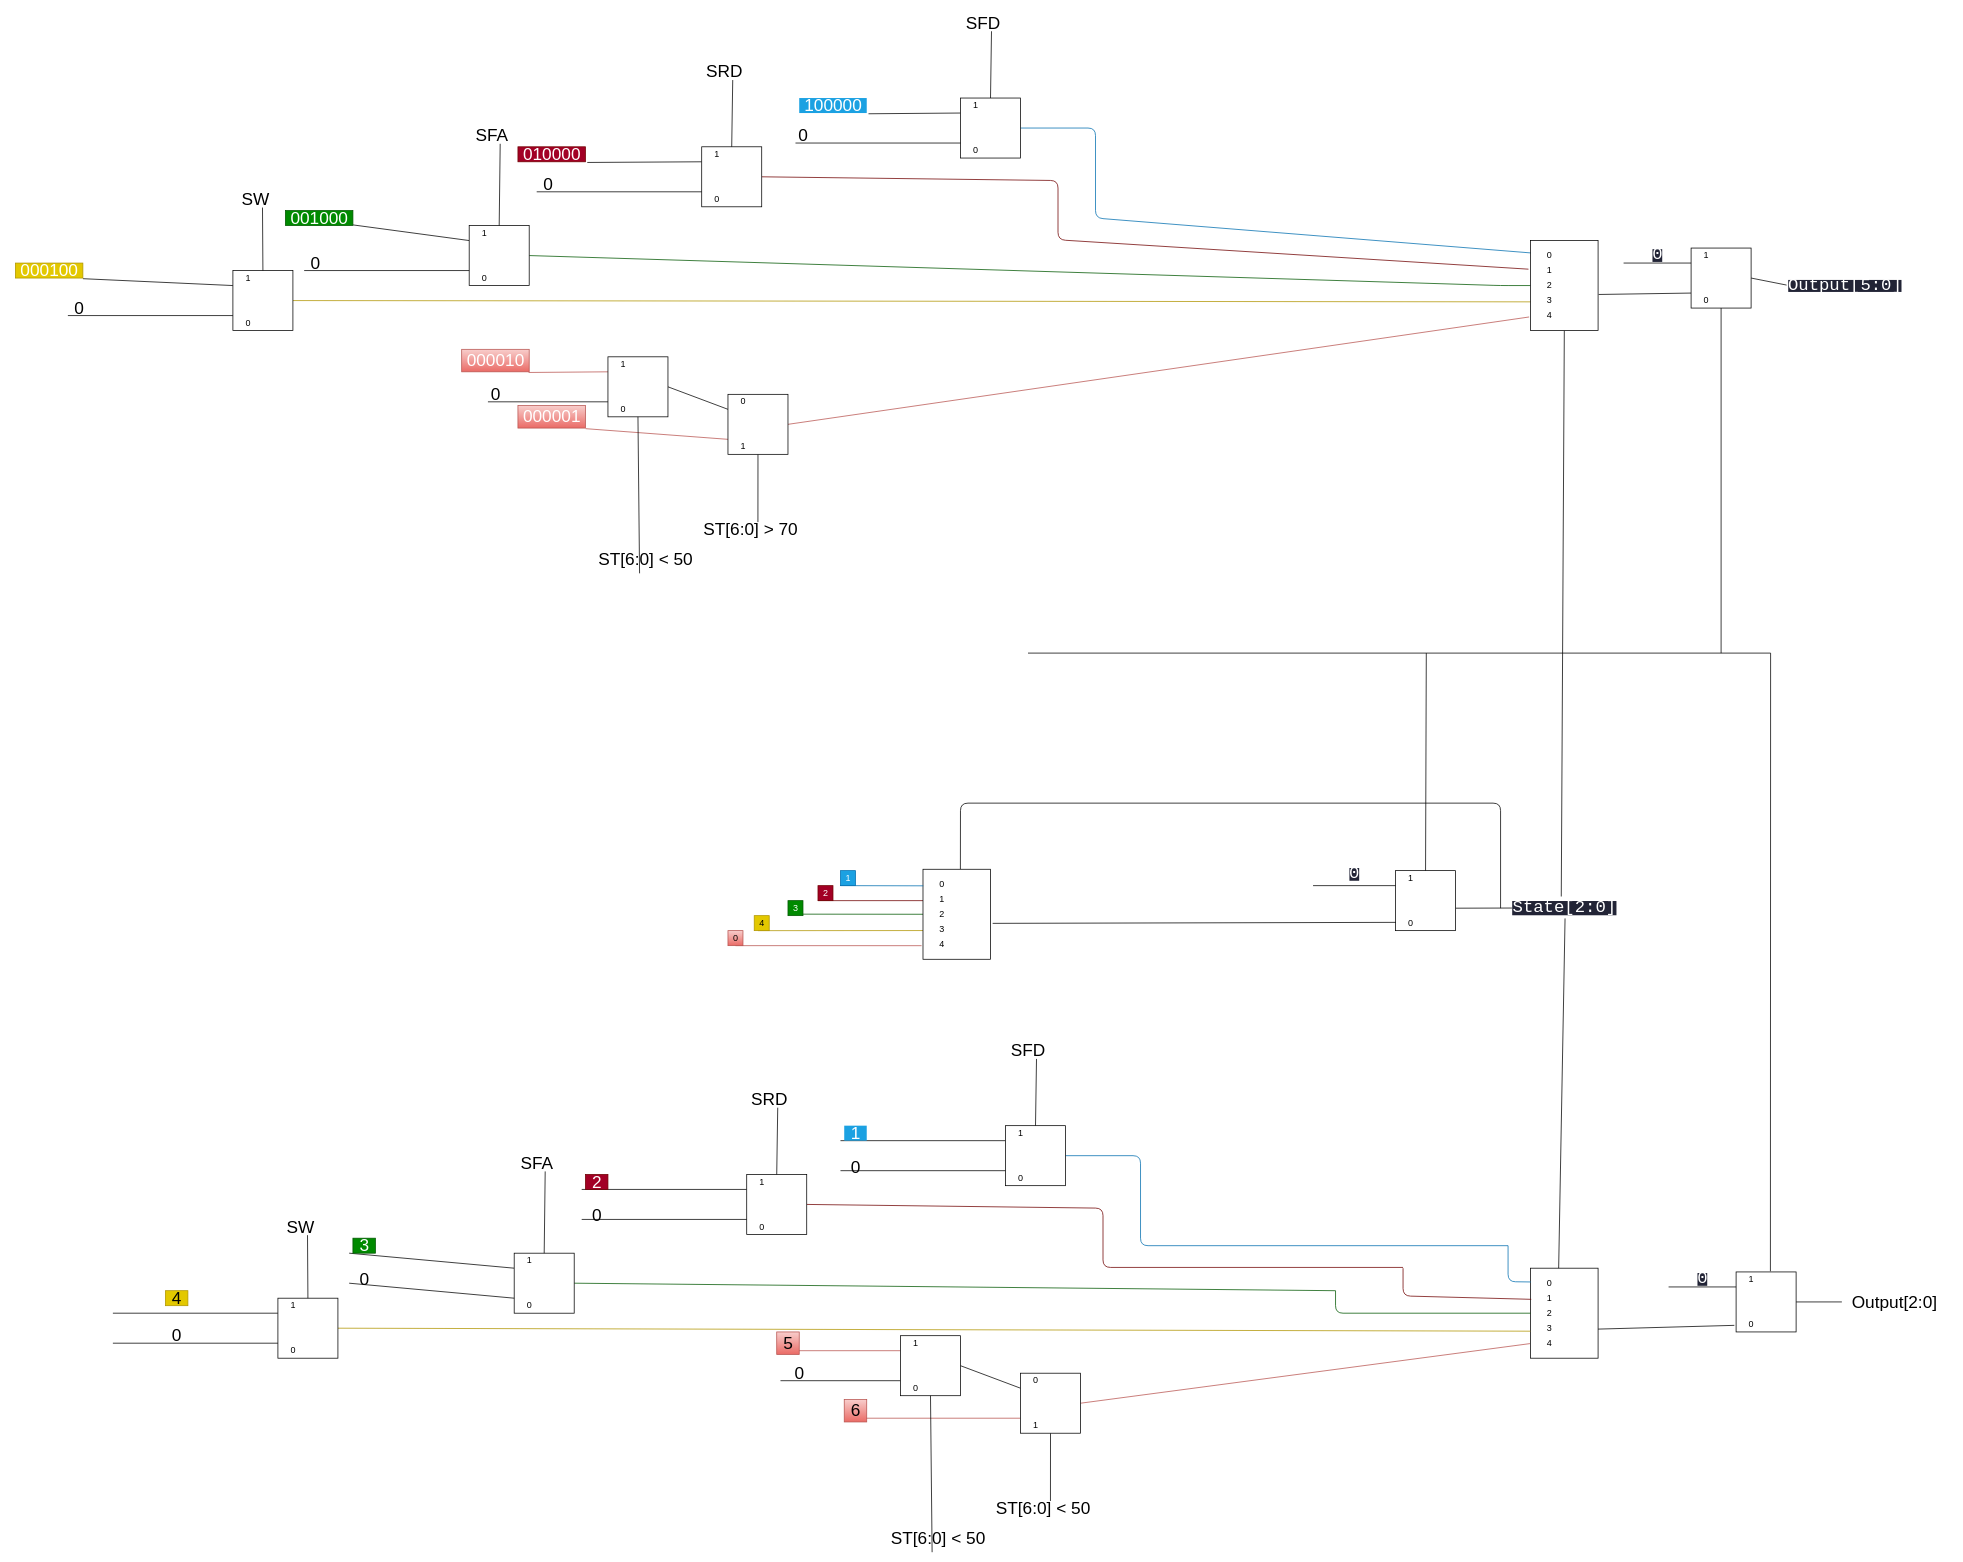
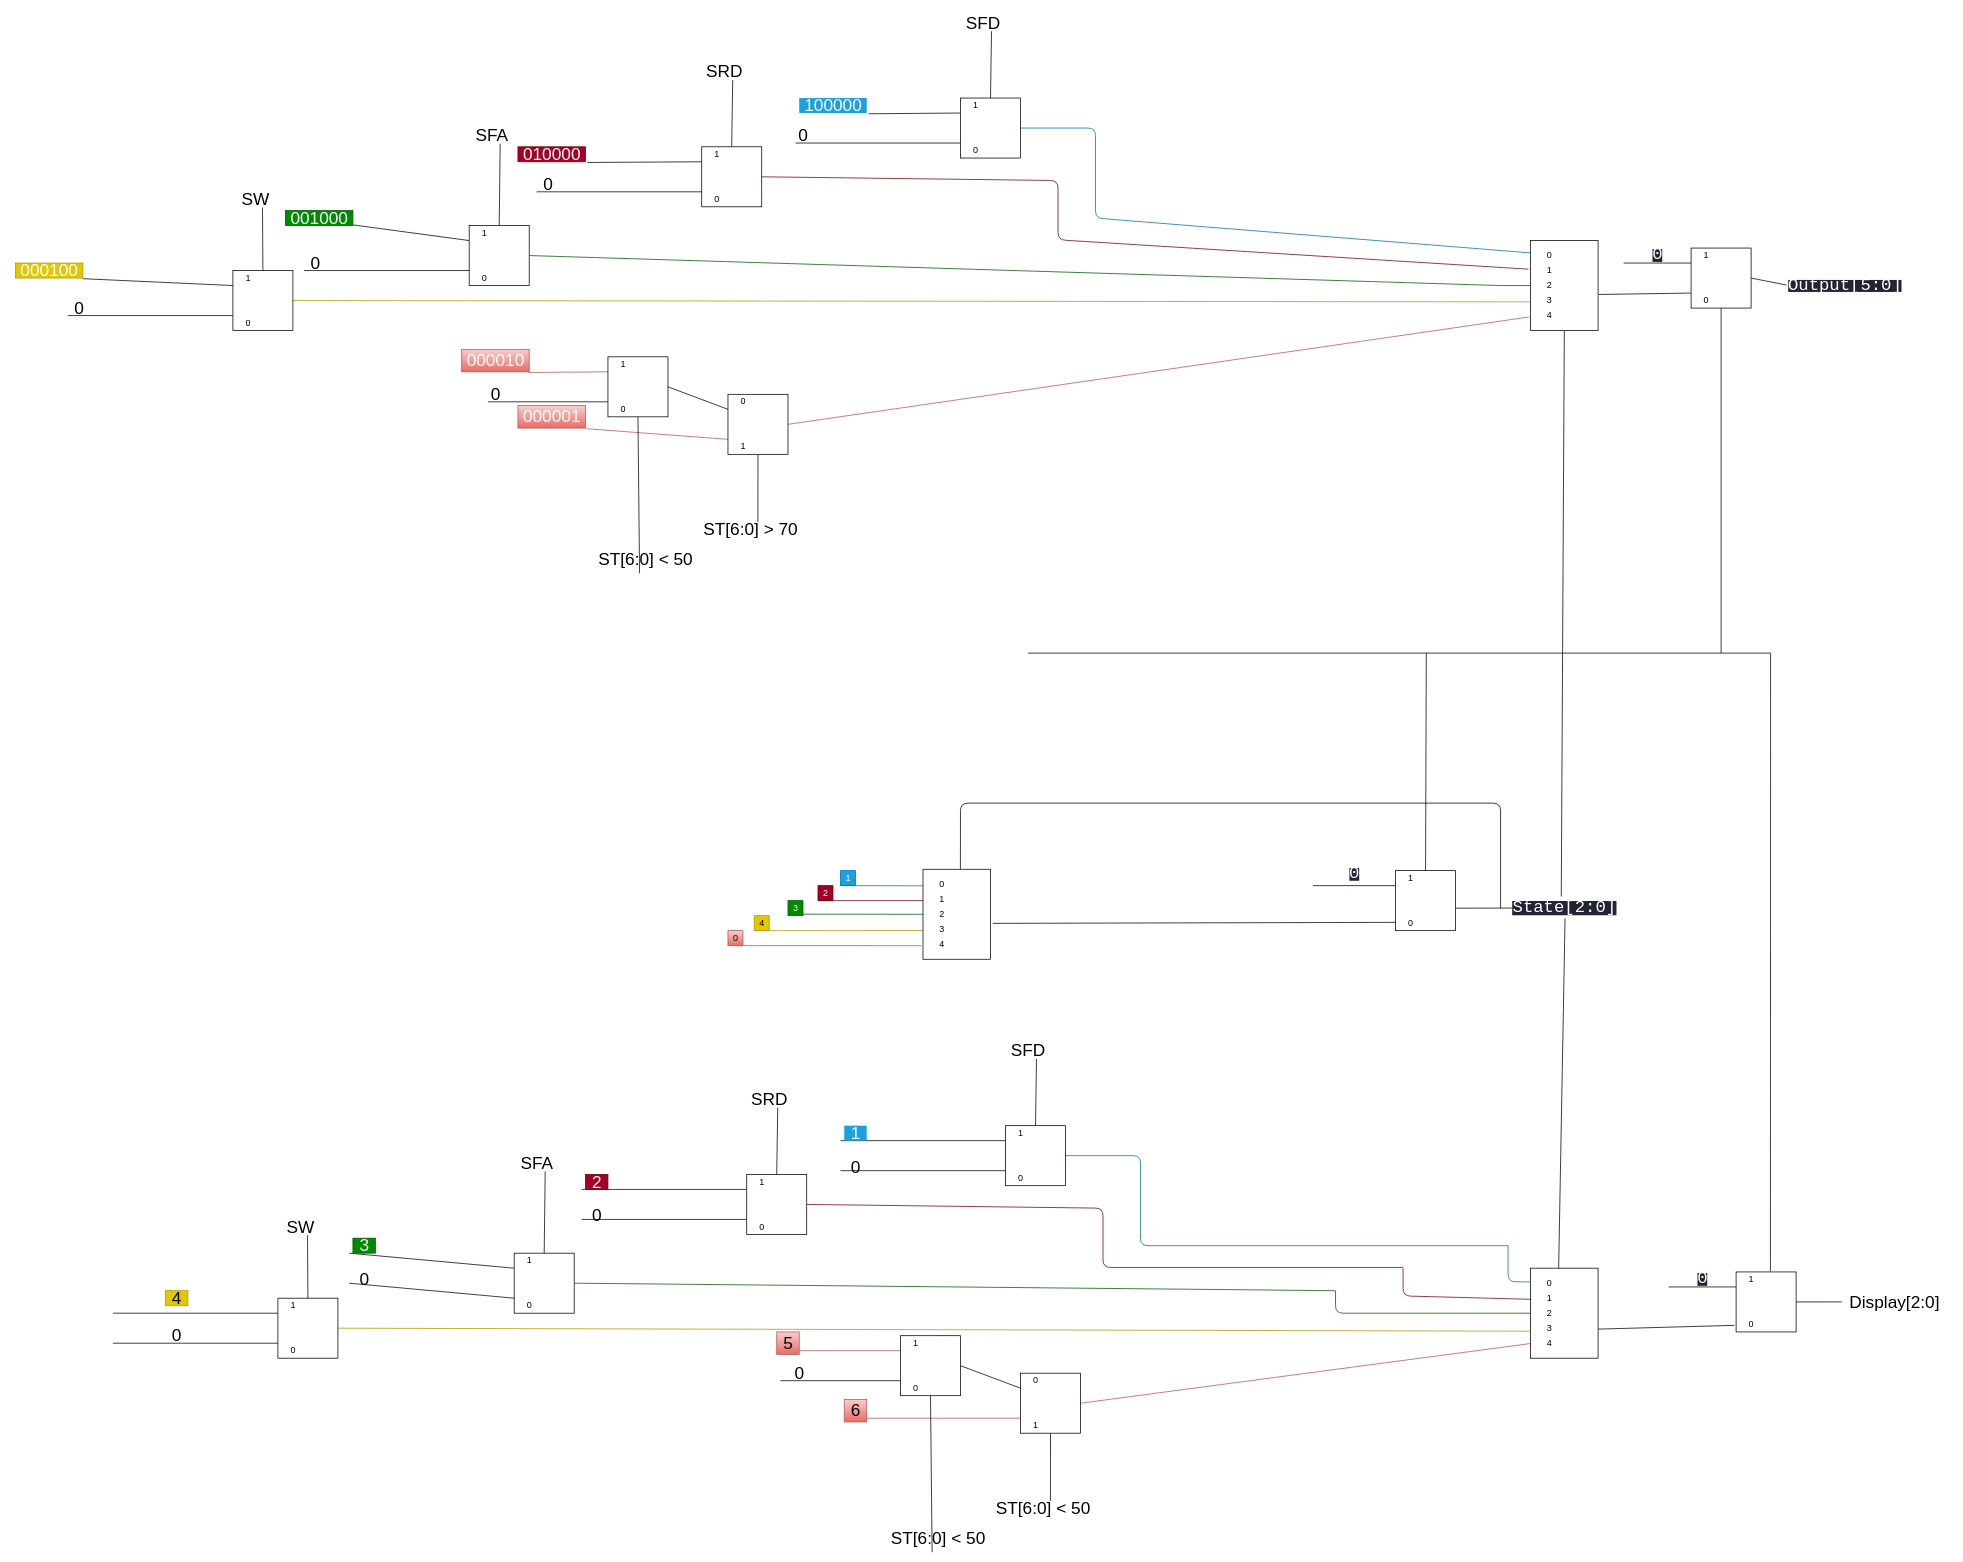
(1895, 1302) -> (1895, 1302)
